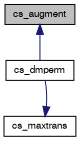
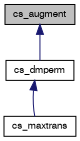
(47, 93) -> (33, 103)
